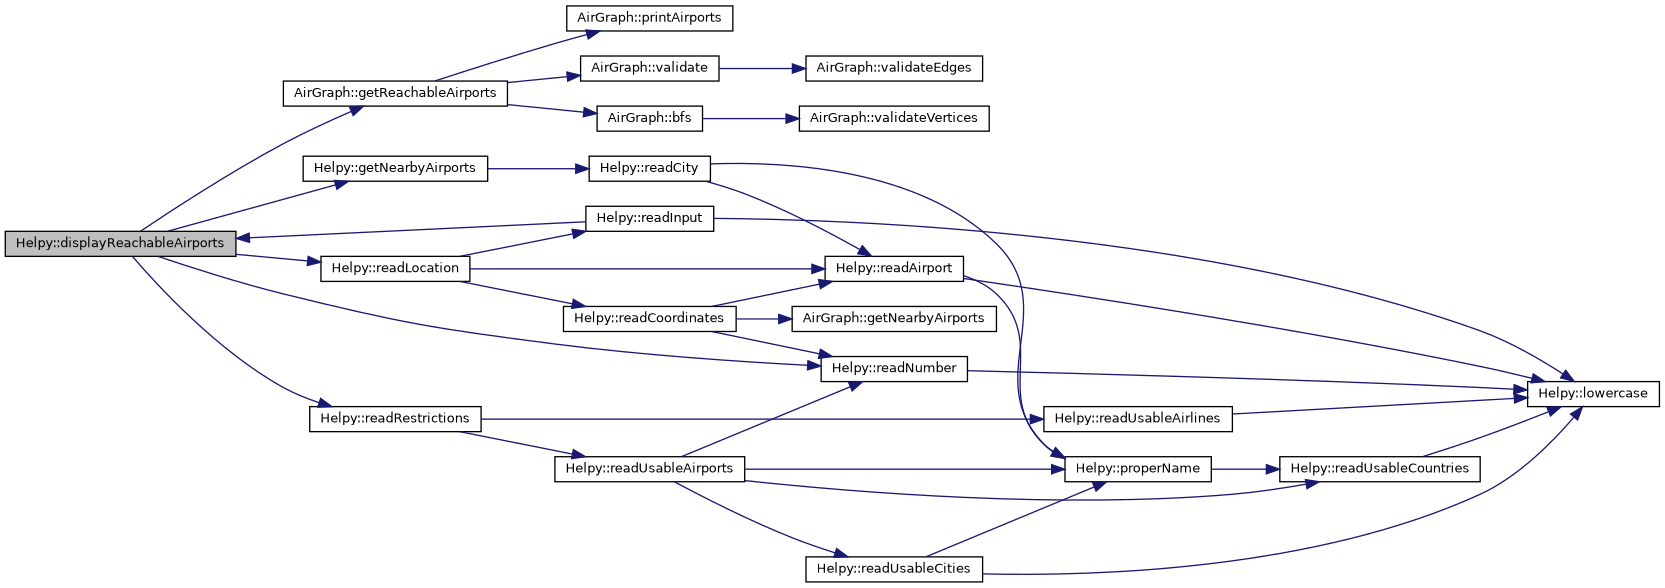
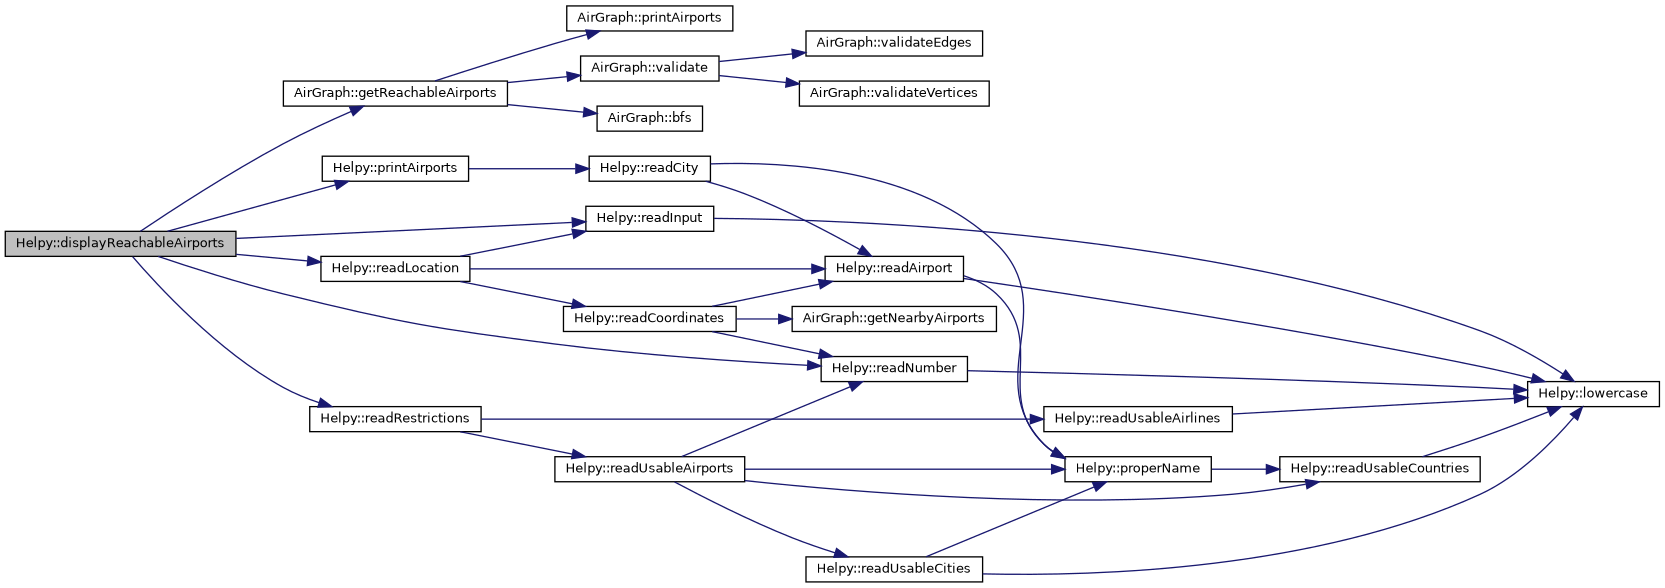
(744, 119) -> (753, 79)
(395, 169) -> (395, 169)
(418, 230) -> (404, 230)
